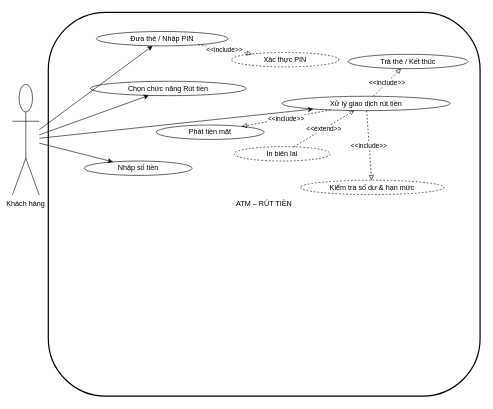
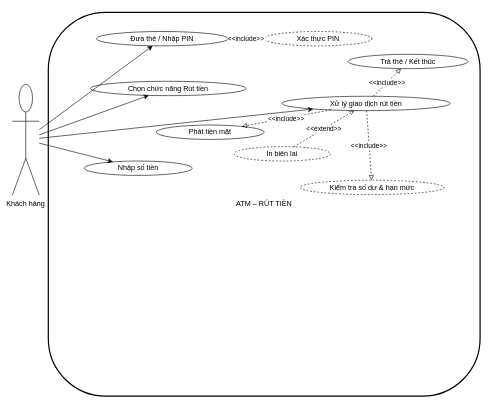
(285, 60) -> (318, 39)
